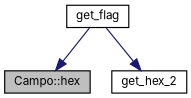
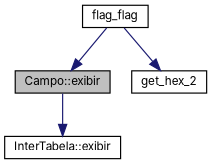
(98, 16) -> (115, 16)
(47, 82) -> (63, 82)
none -> (63, 148)
